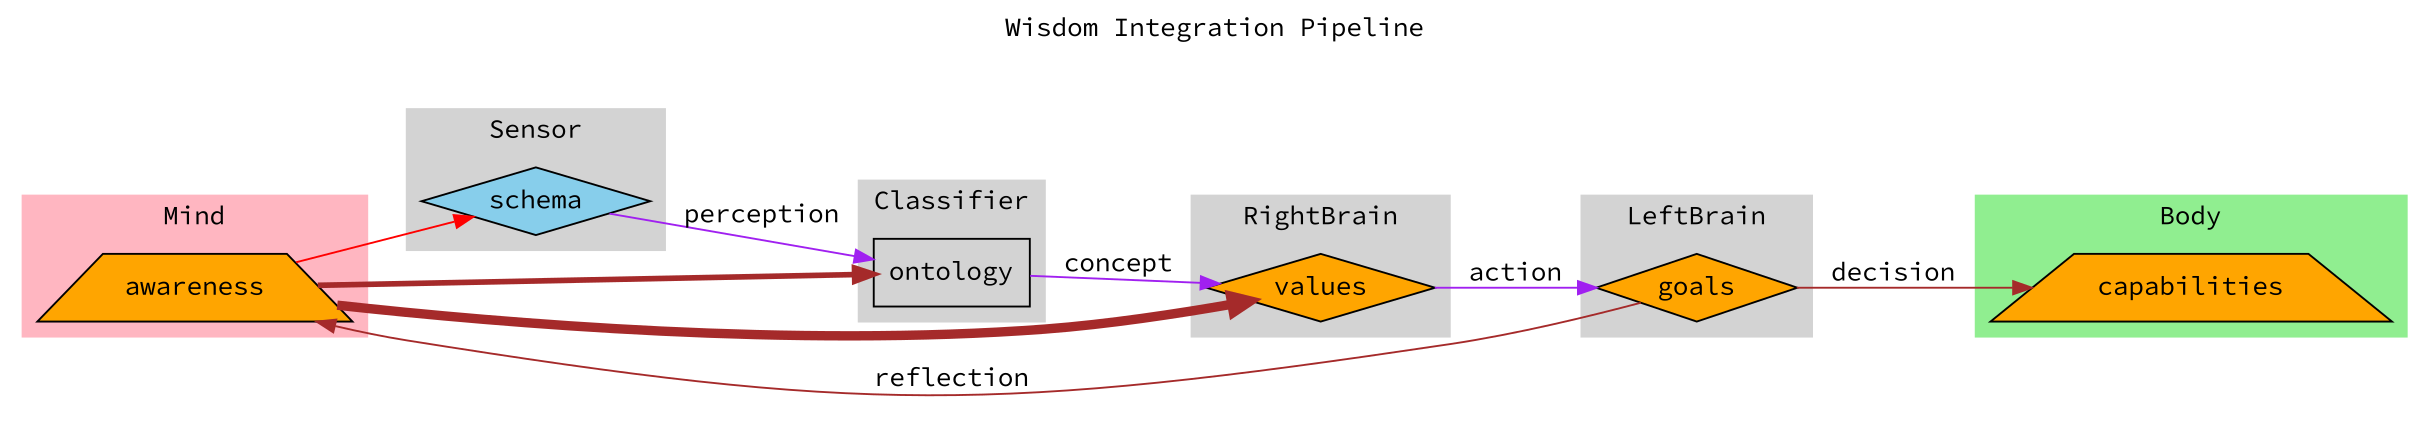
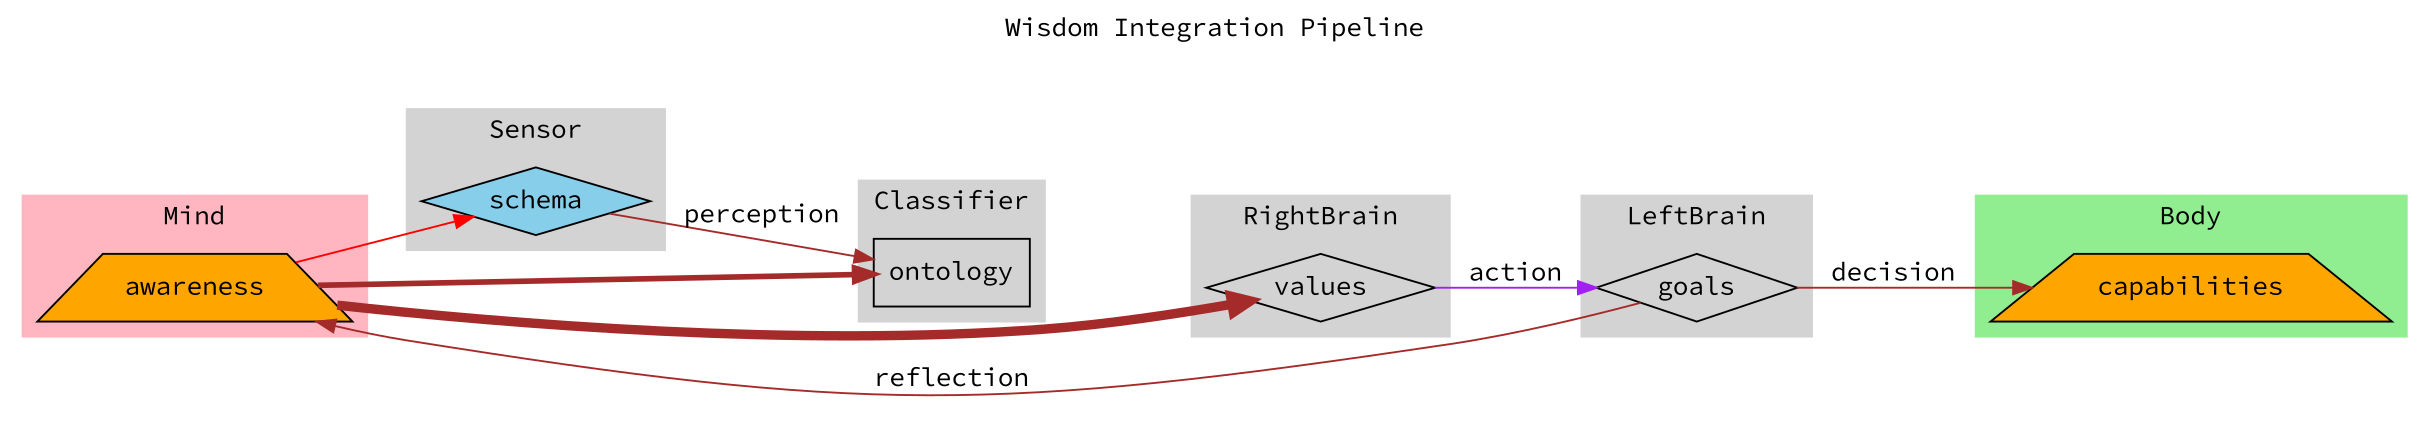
(732, 235) -> (732, 235)
(1115, 279) -> none
(1321, 288) -> (1321, 288)
(1697, 288) -> (1697, 288)
